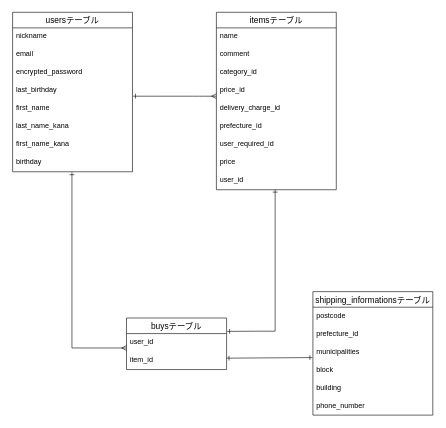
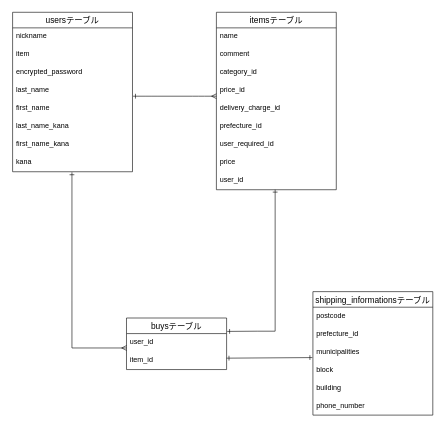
(24, 54) -> (23, 54)
(40, 90) -> (33, 90)
(31, 162) -> (24, 162)
